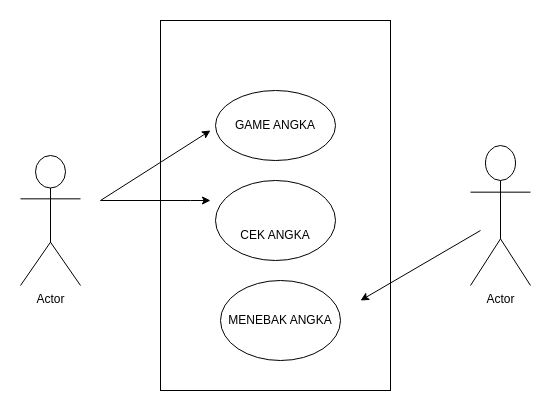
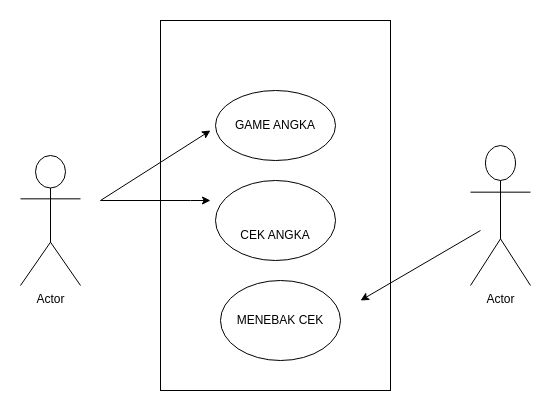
(281, 321) -> (281, 321)
